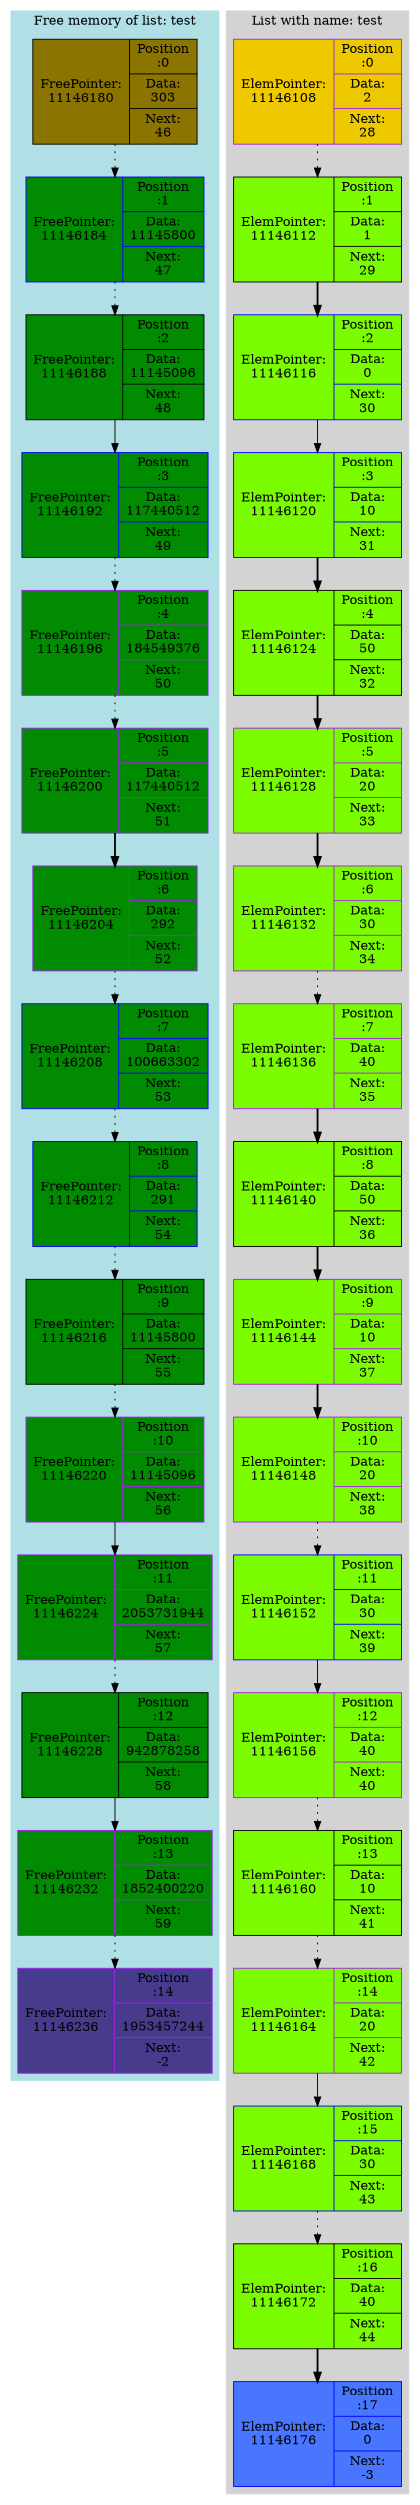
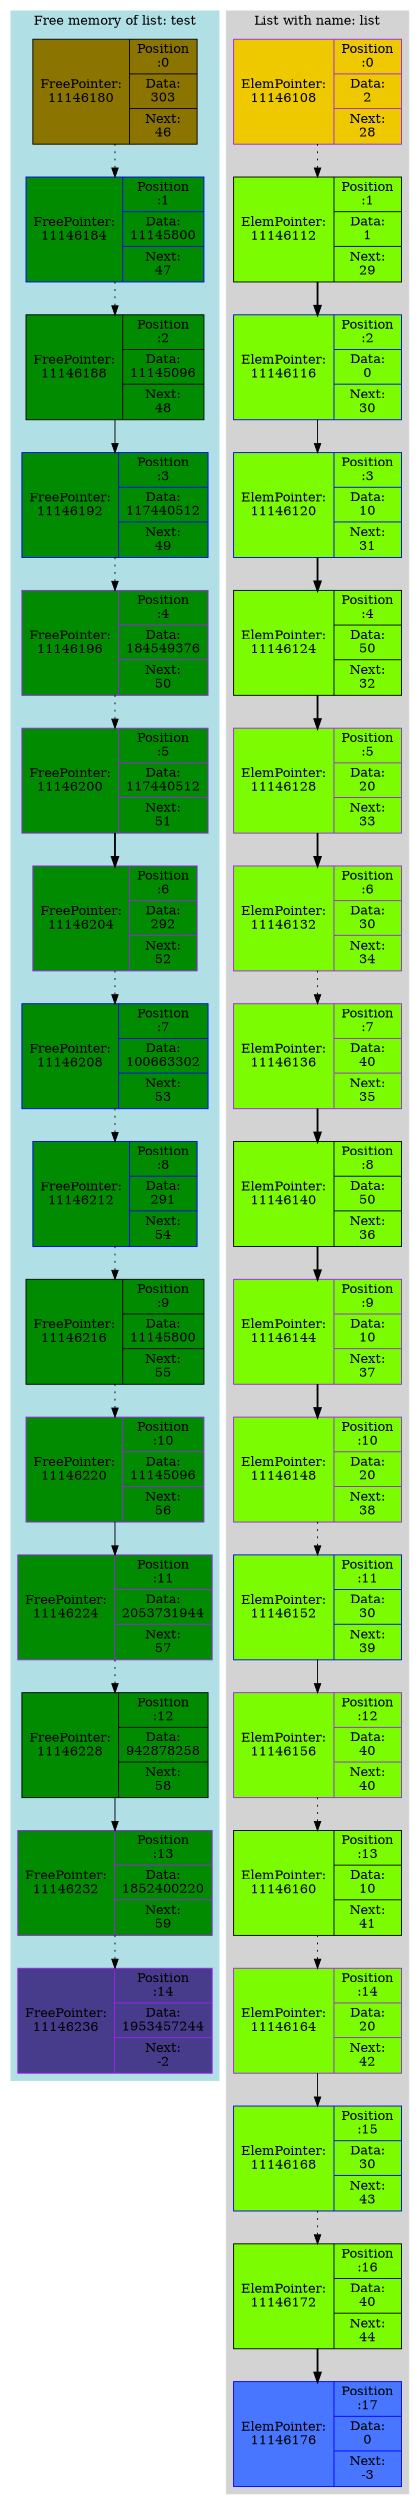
(318, 21) -> (318, 21)
